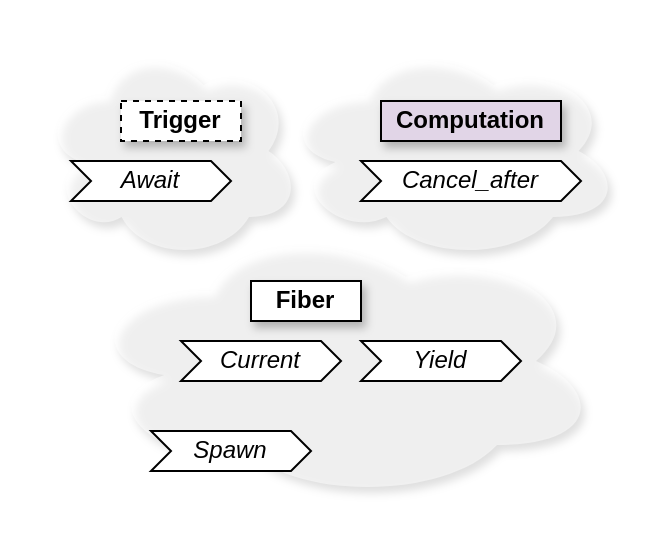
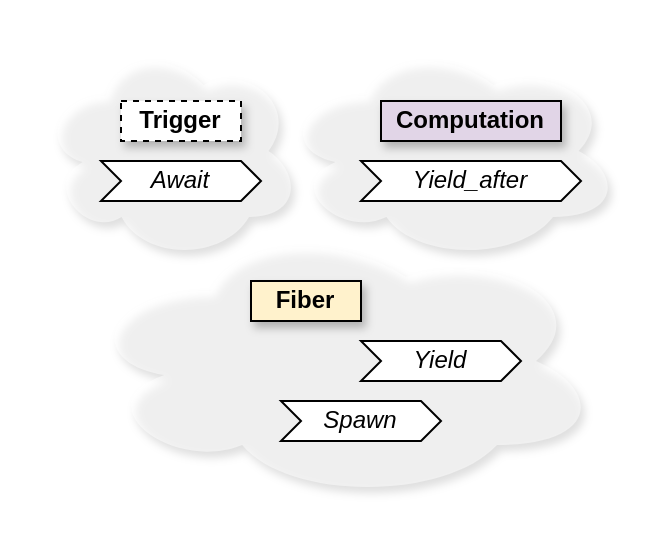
(151, 181) -> (181, 181)
(471, 181) -> (471, 181)
(306, 301) -> (306, 301)
(261, 361) -> none
(231, 451) -> (361, 421)
